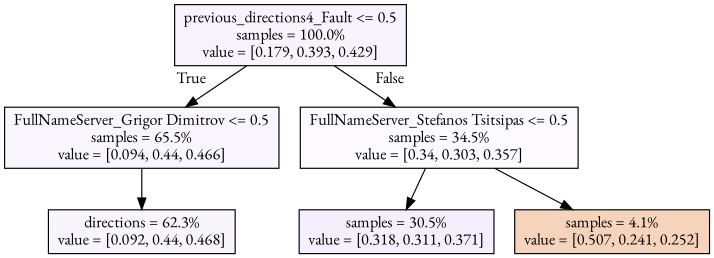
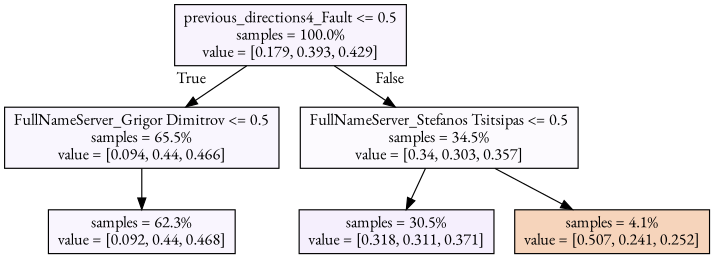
(142, 232) -> (142, 232)
